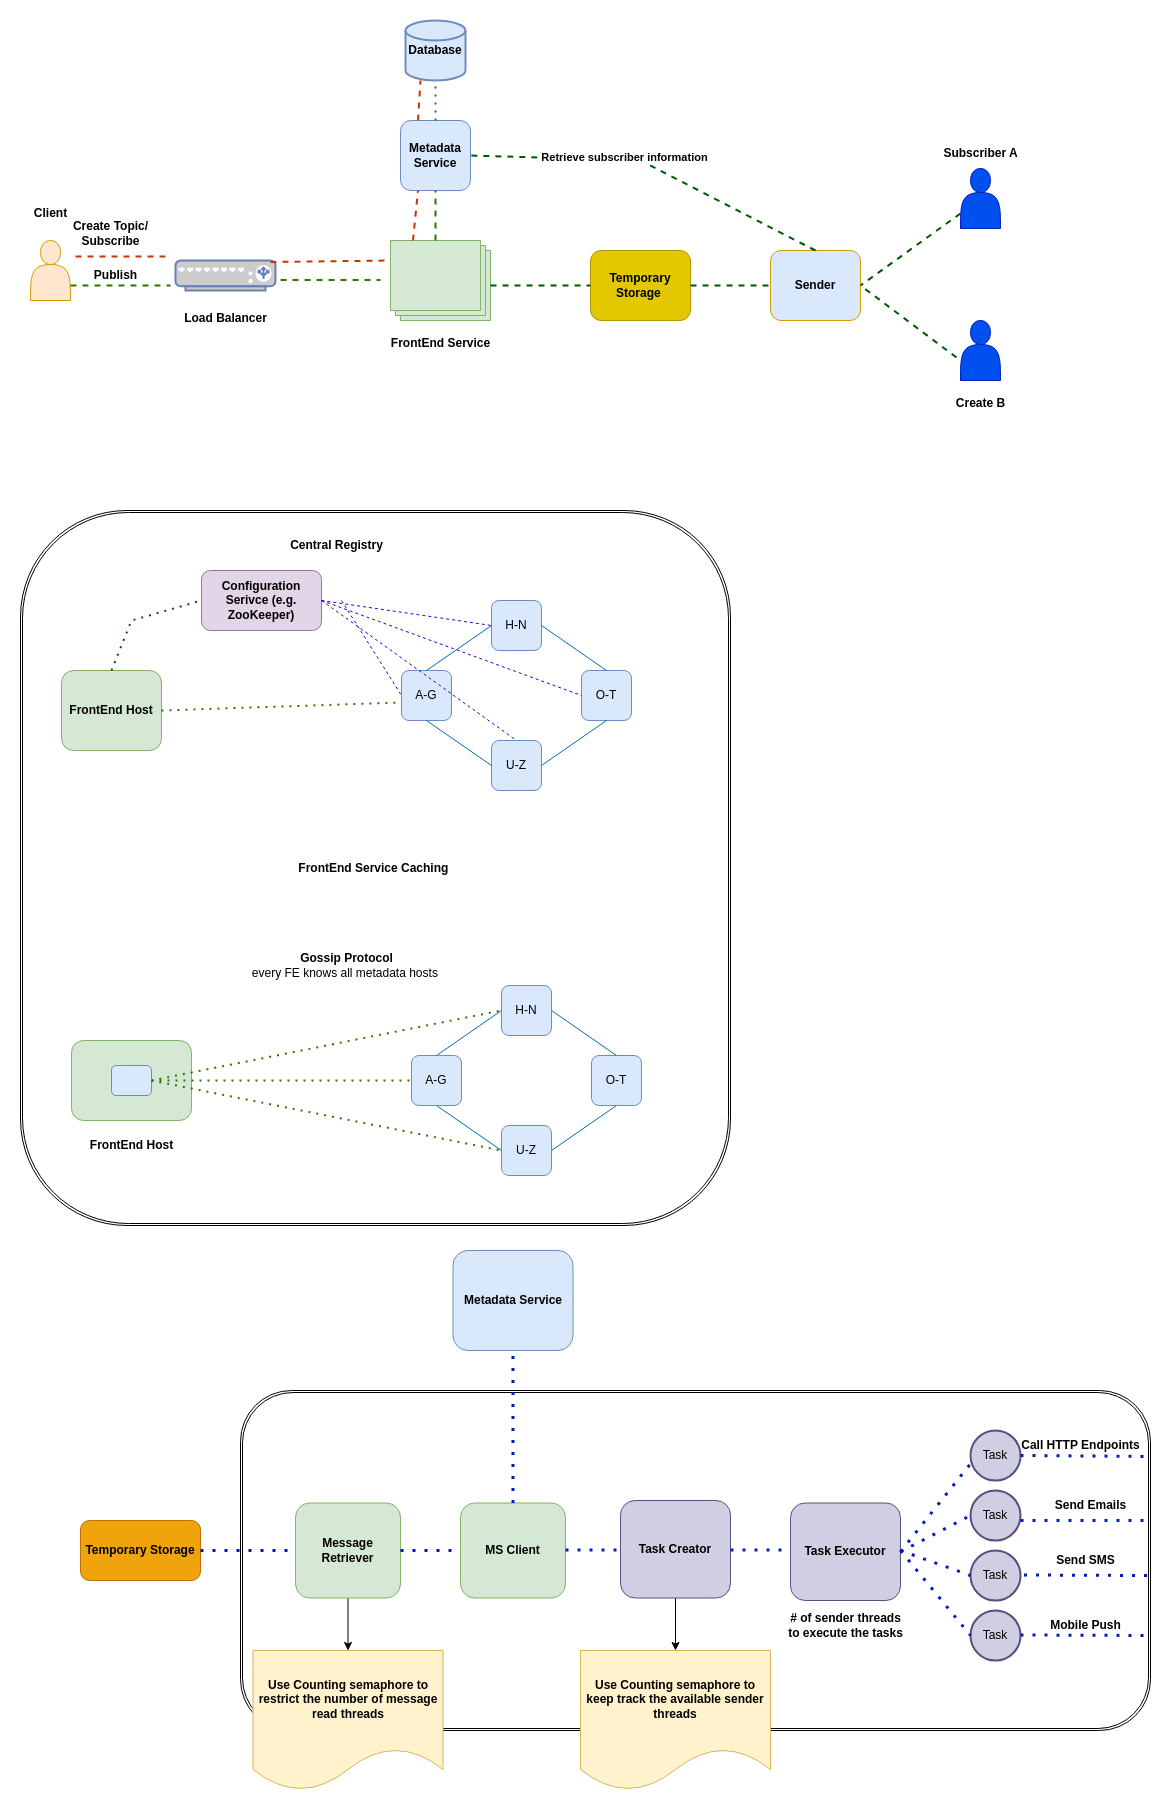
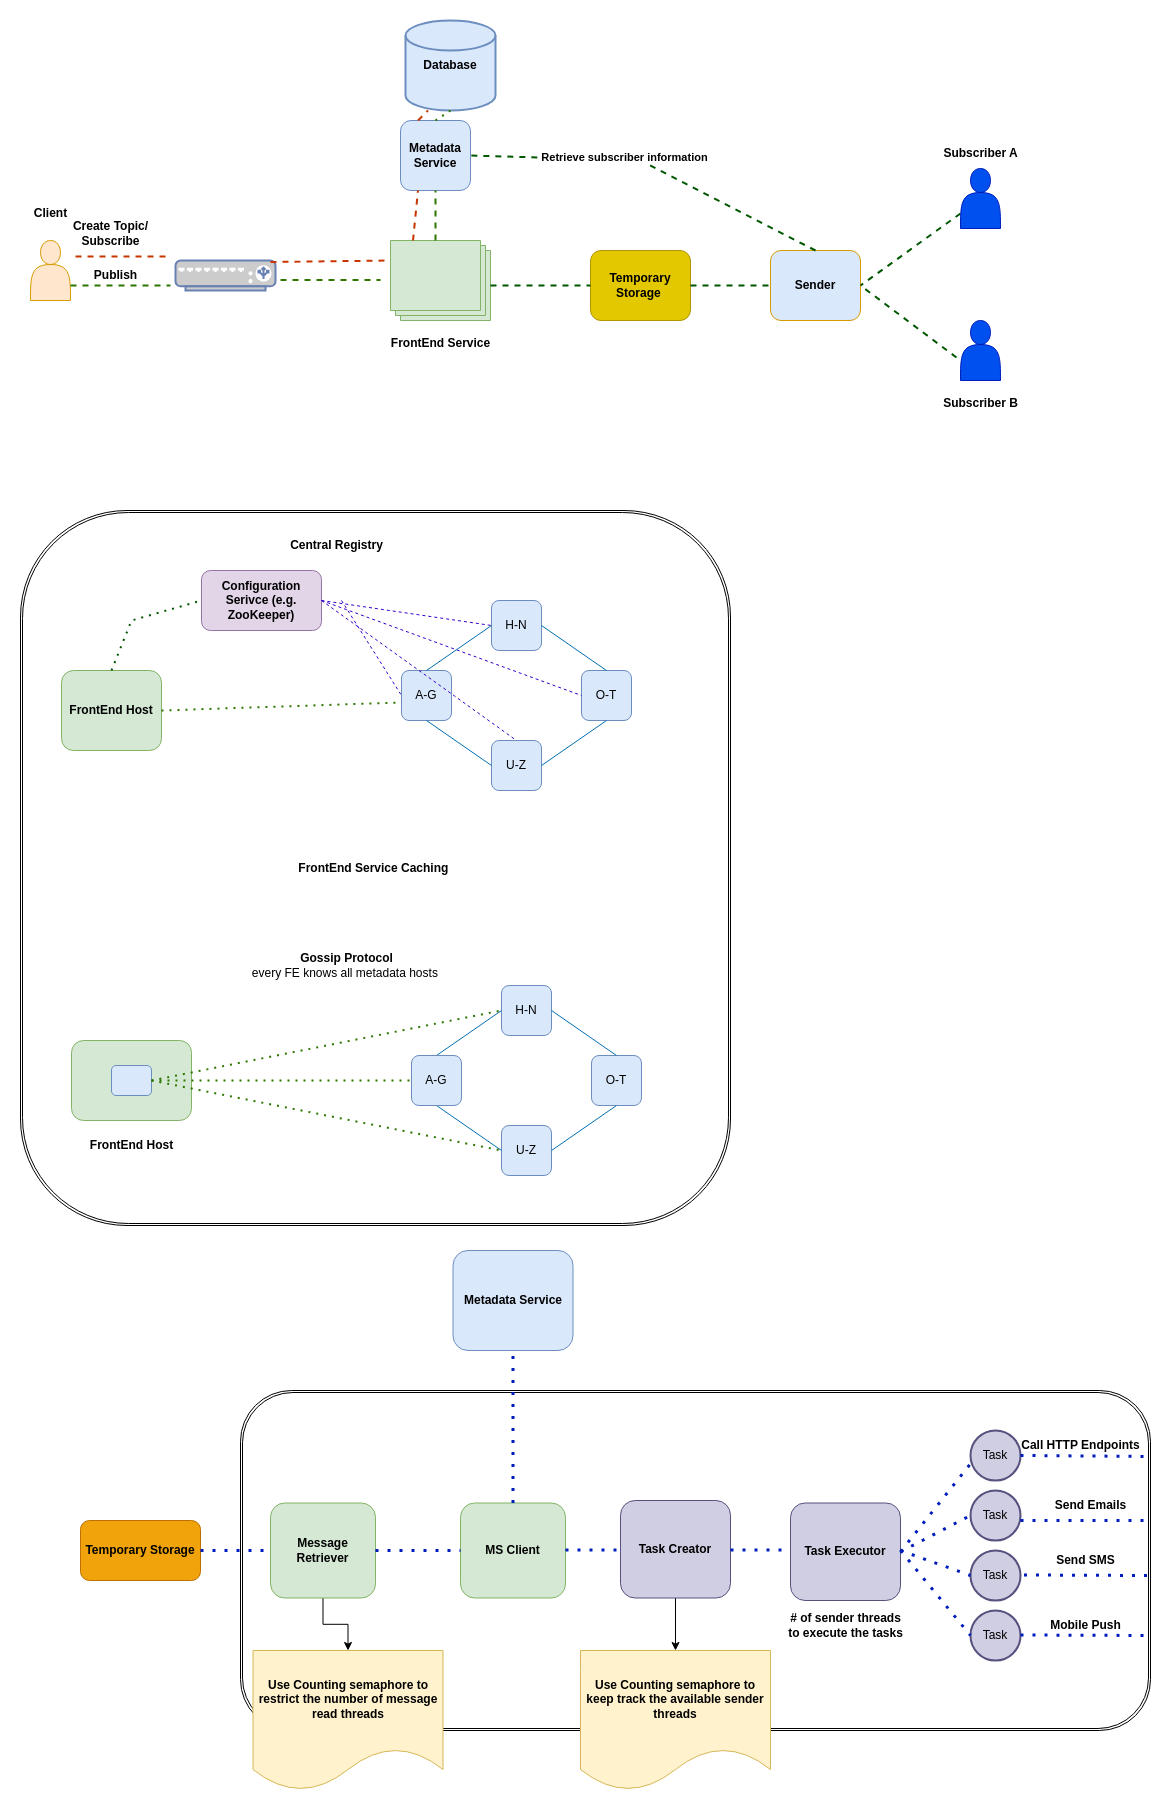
(436, 51) -> (451, 66)
(226, 319) -> none
(981, 404) -> (981, 404)
(348, 1551) -> (323, 1551)
